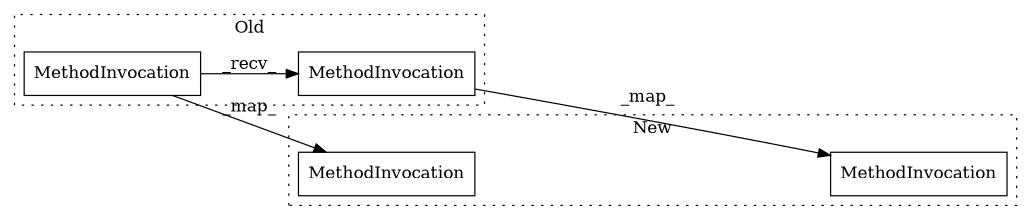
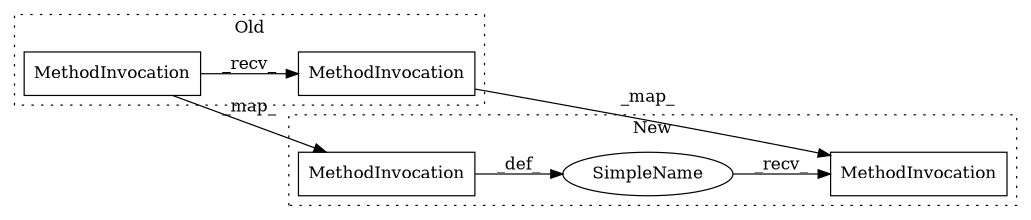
none -> (648, 174)
